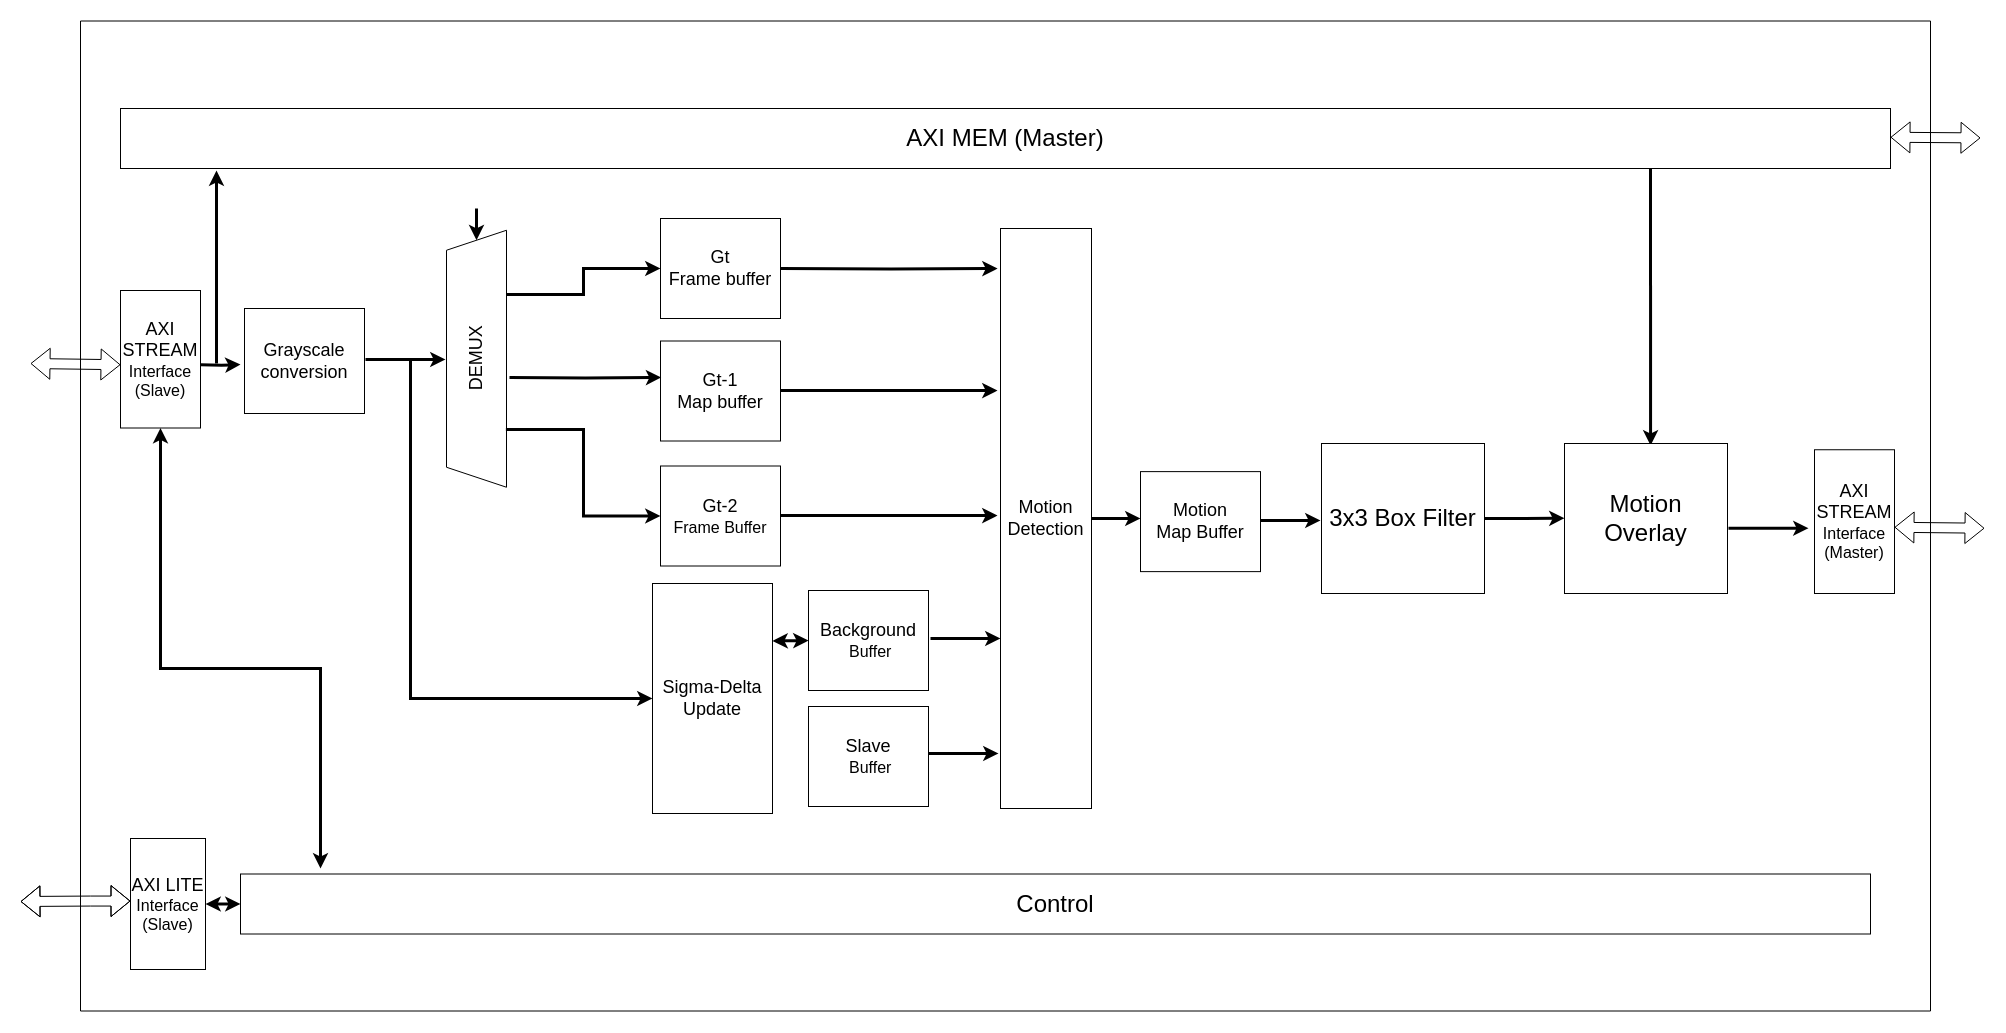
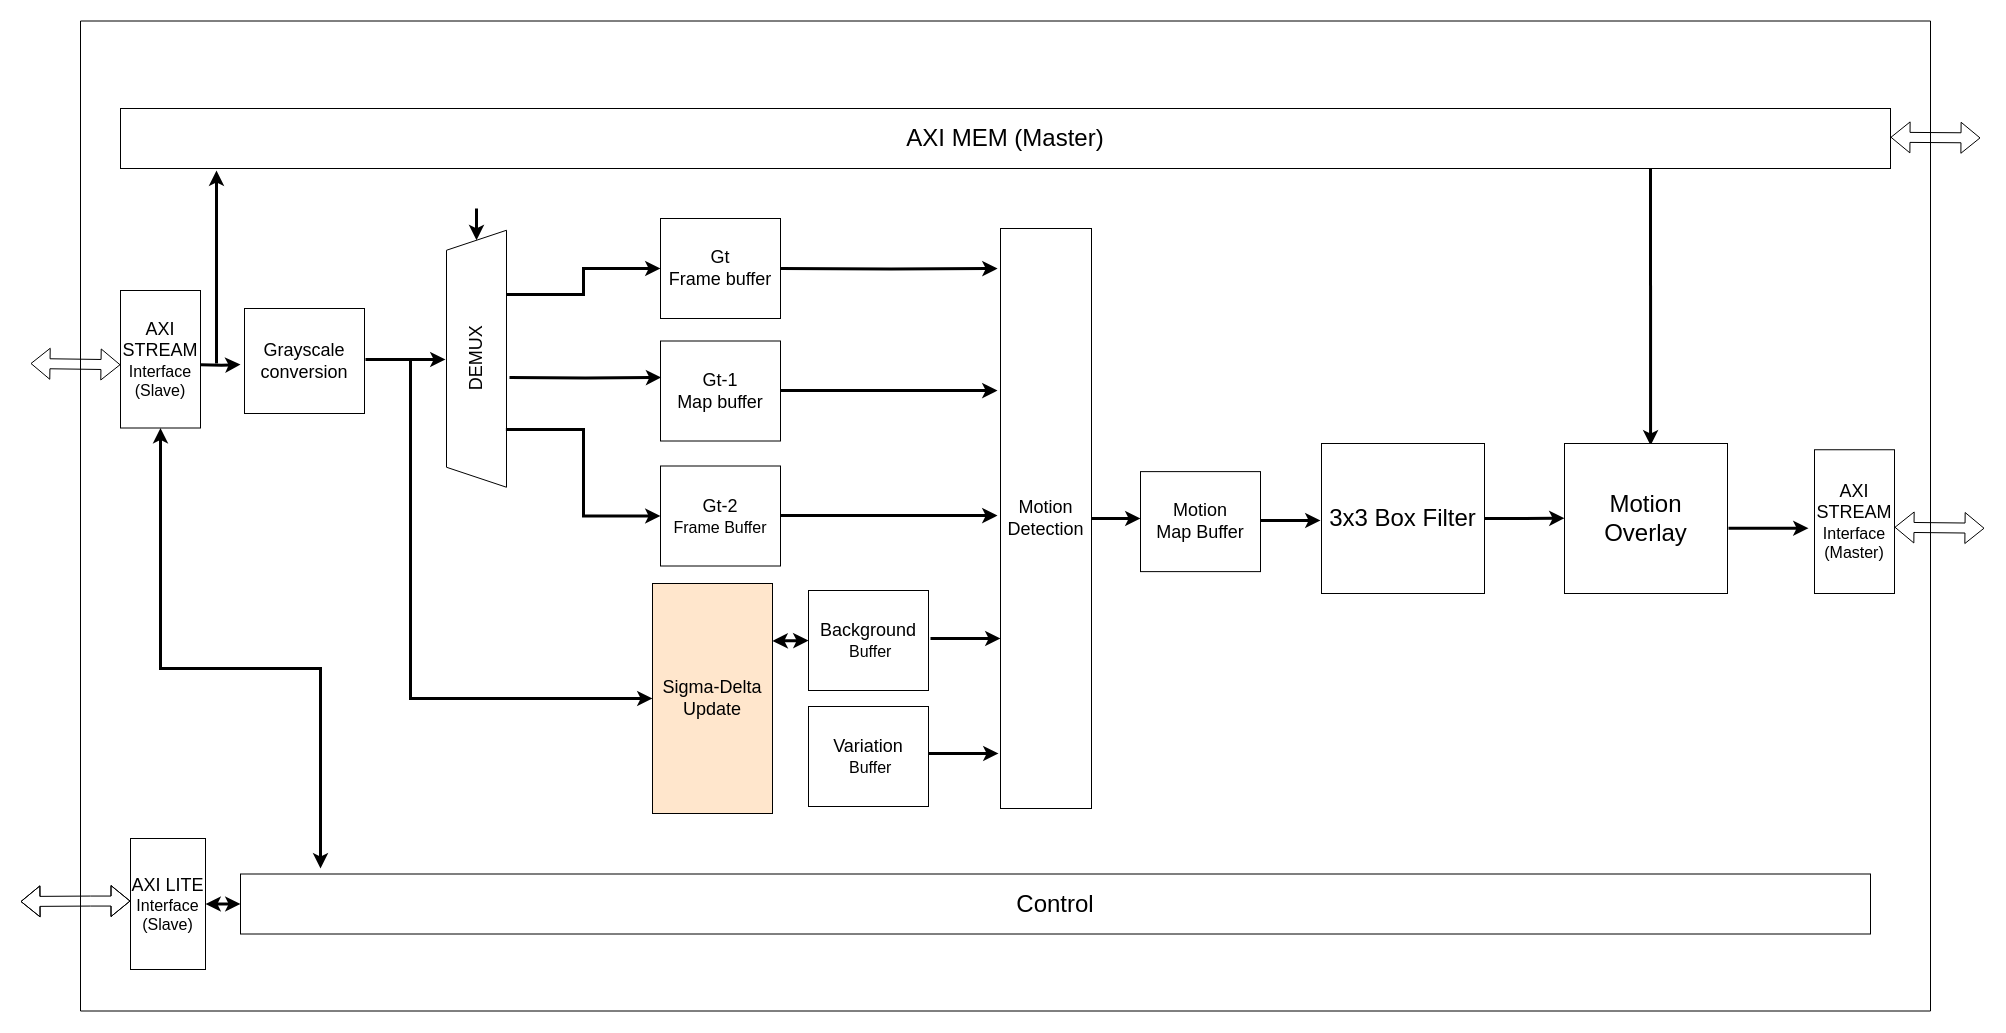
(713, 699) -> (713, 699)
(869, 757) -> (869, 757)
